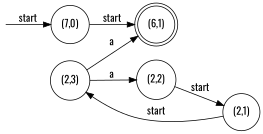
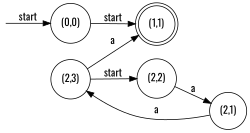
(70, 25) -> (71, 23)
(156, 25) -> (157, 24)
(112, 75) -> (113, 74)
(200, 88) -> (194, 89)
(156, 112) -> (157, 111)
